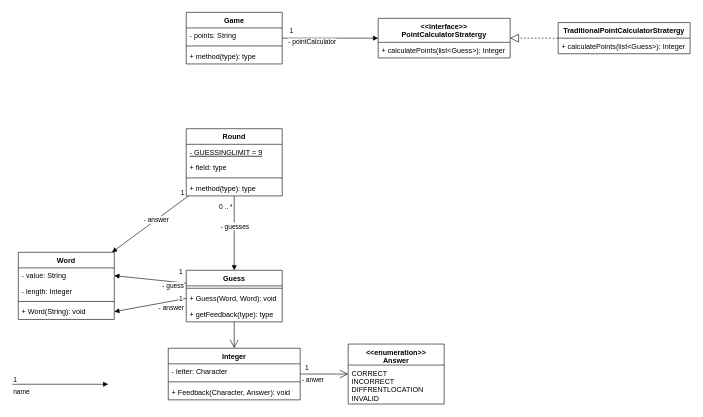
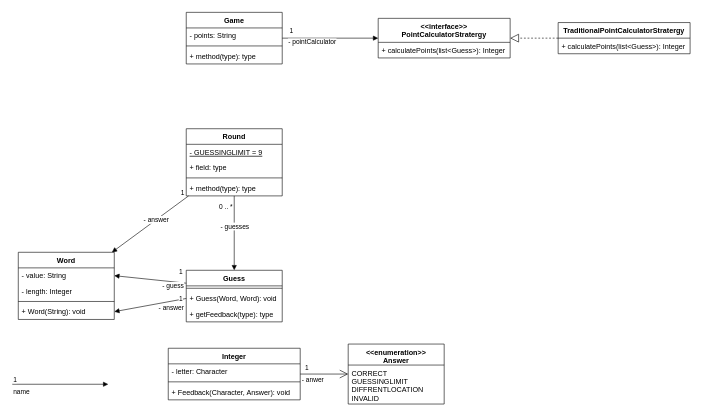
(234, 335) -> none
(366, 373) -> (366, 373)
